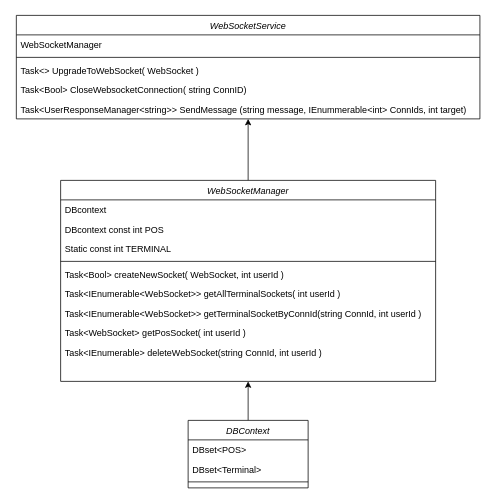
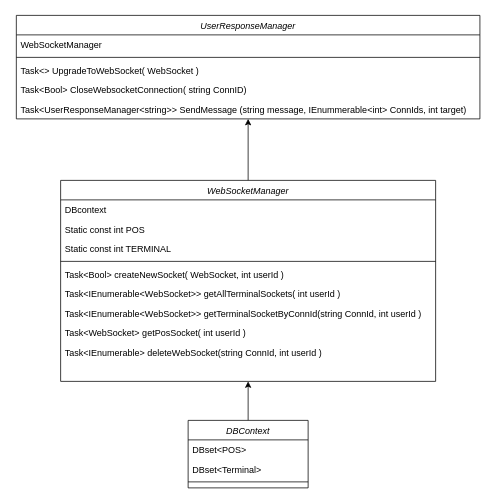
(248, 26) -> (248, 26)
(118, 230) -> (109, 230)
